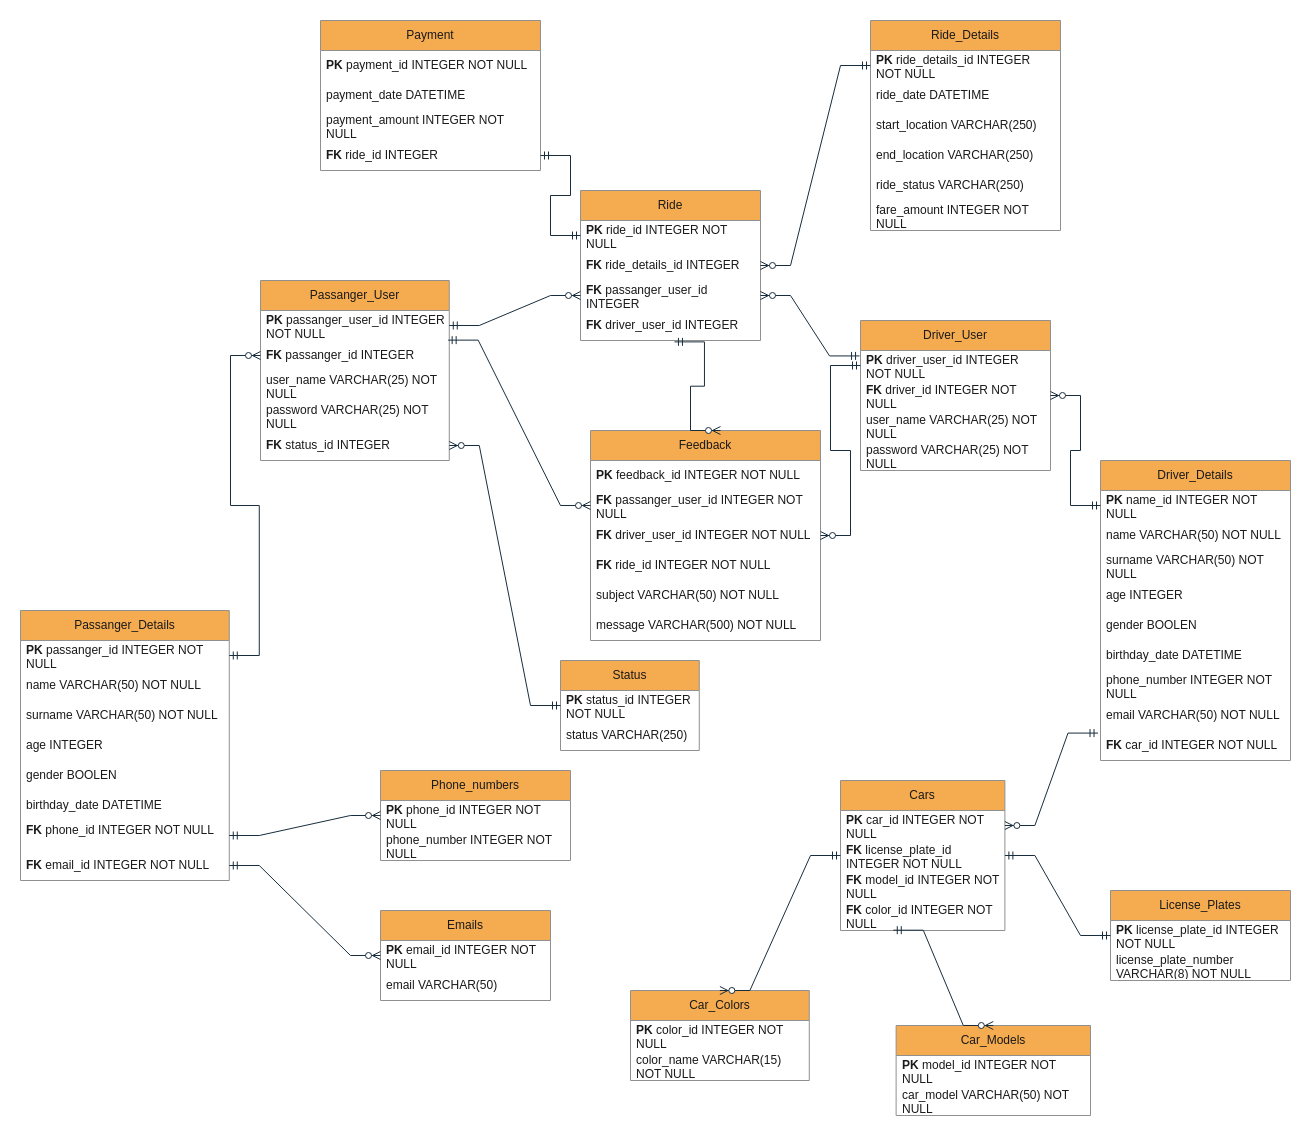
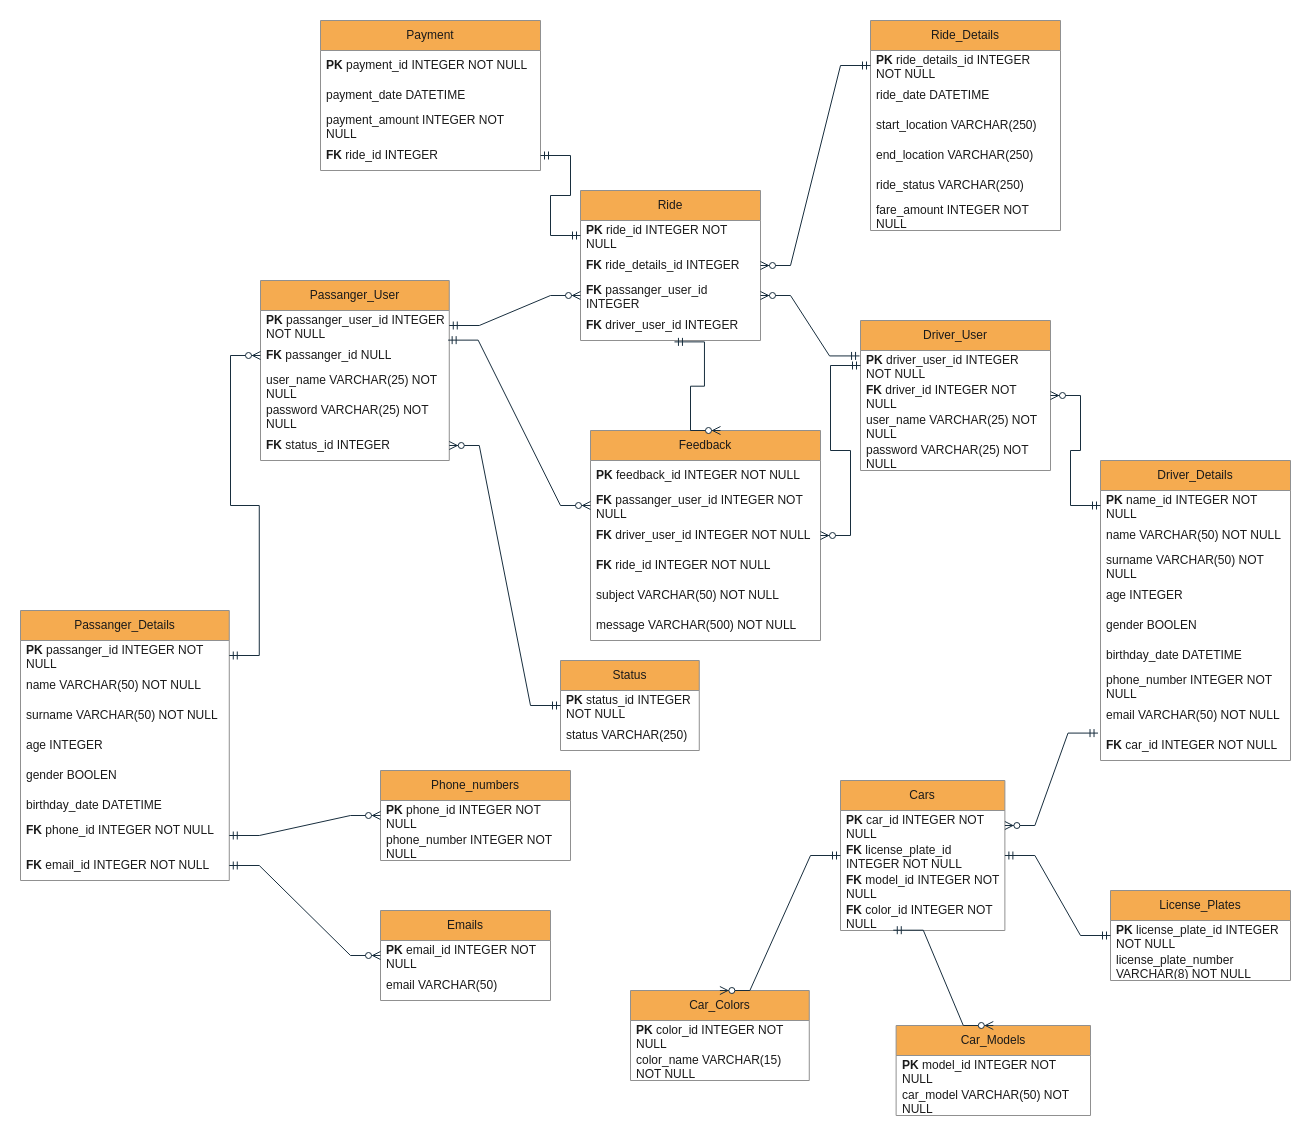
(341, 356) -> (331, 356)
